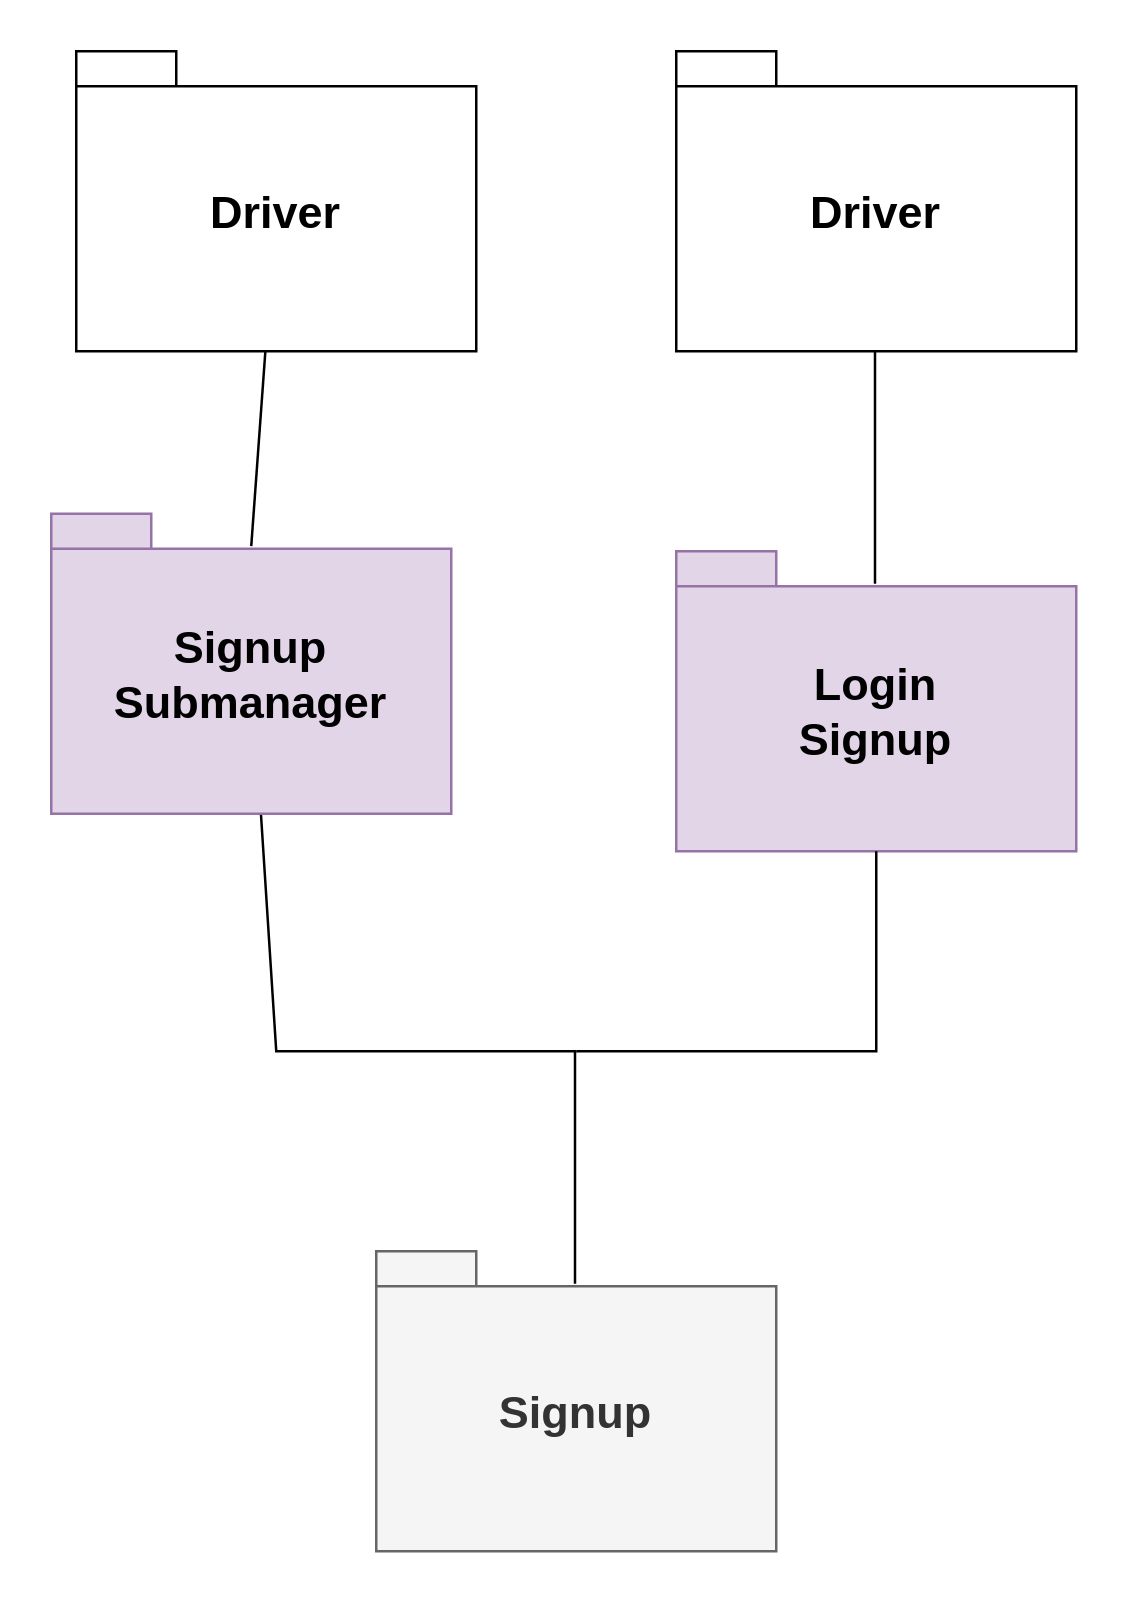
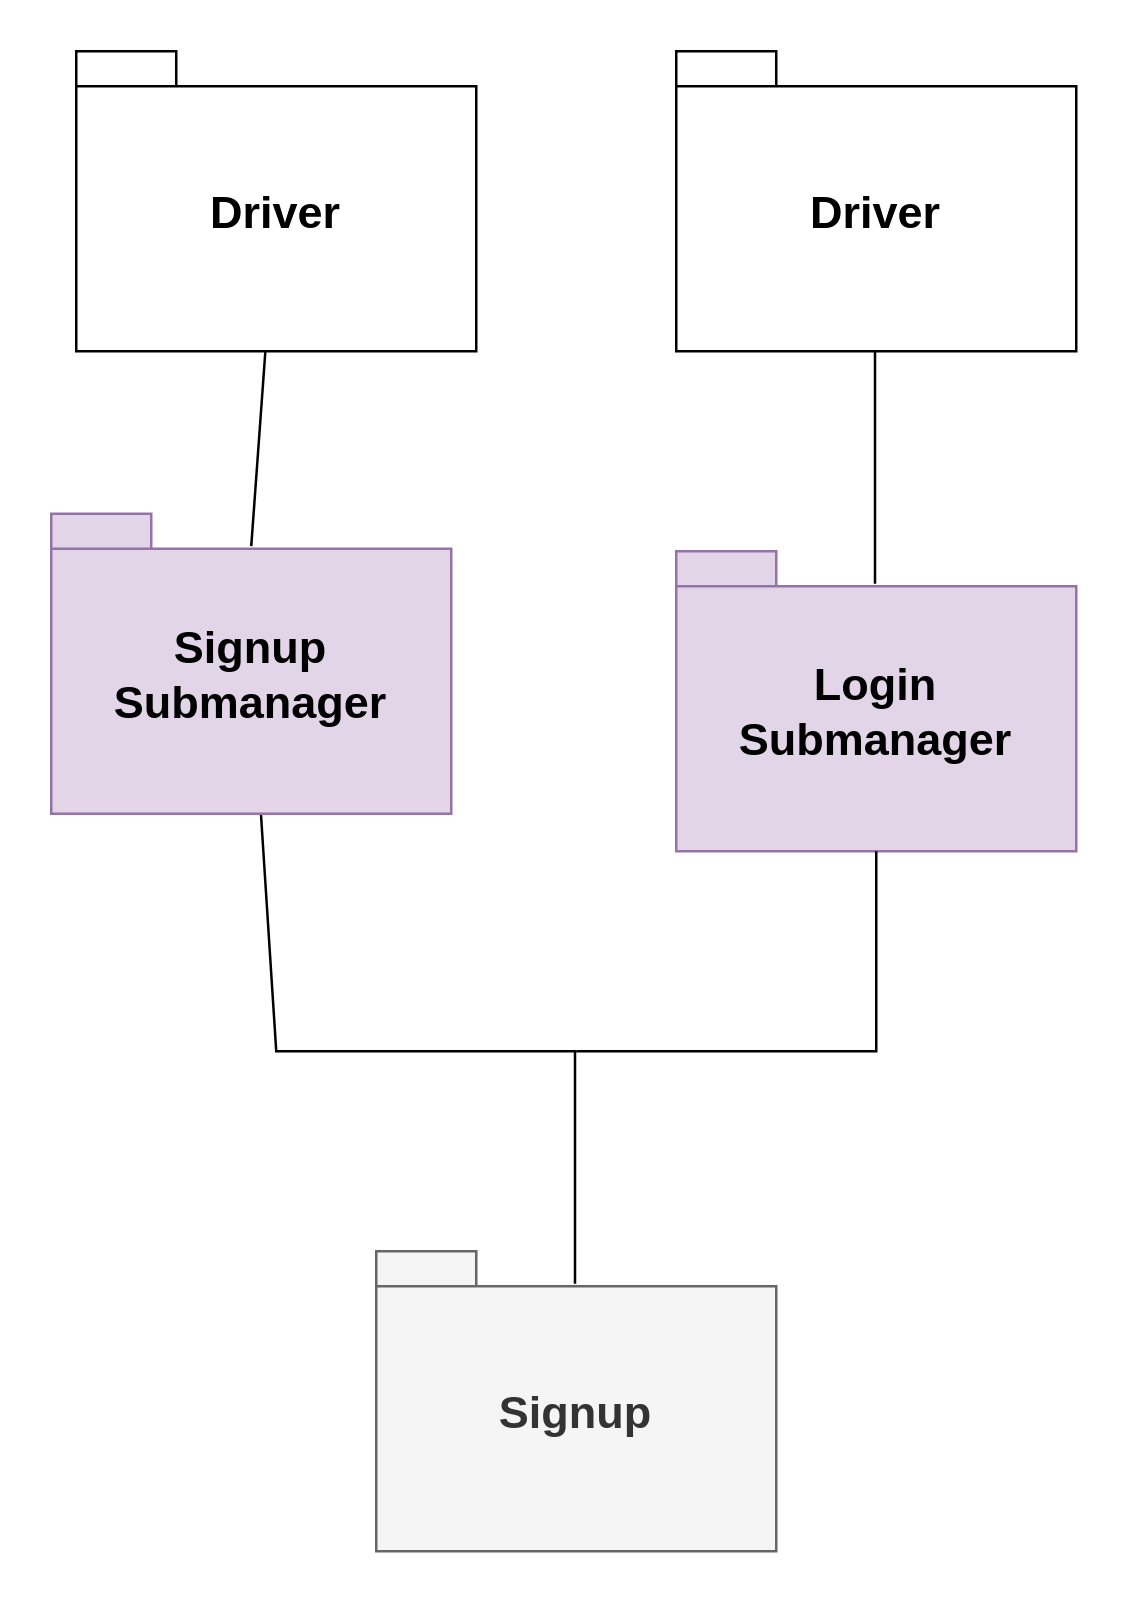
(876, 714) -> (876, 714)
